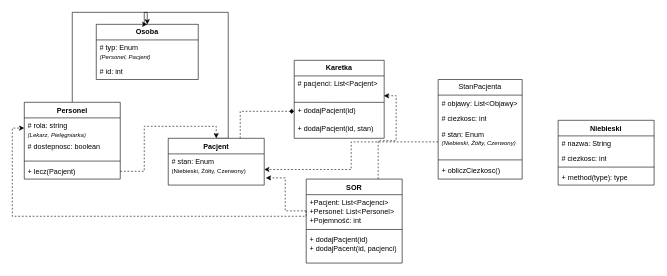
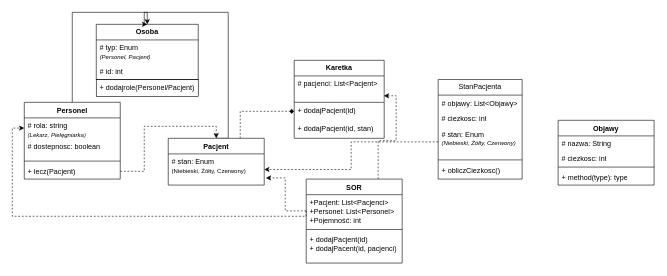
none -> (147, 88)
(606, 129) -> (606, 129)
